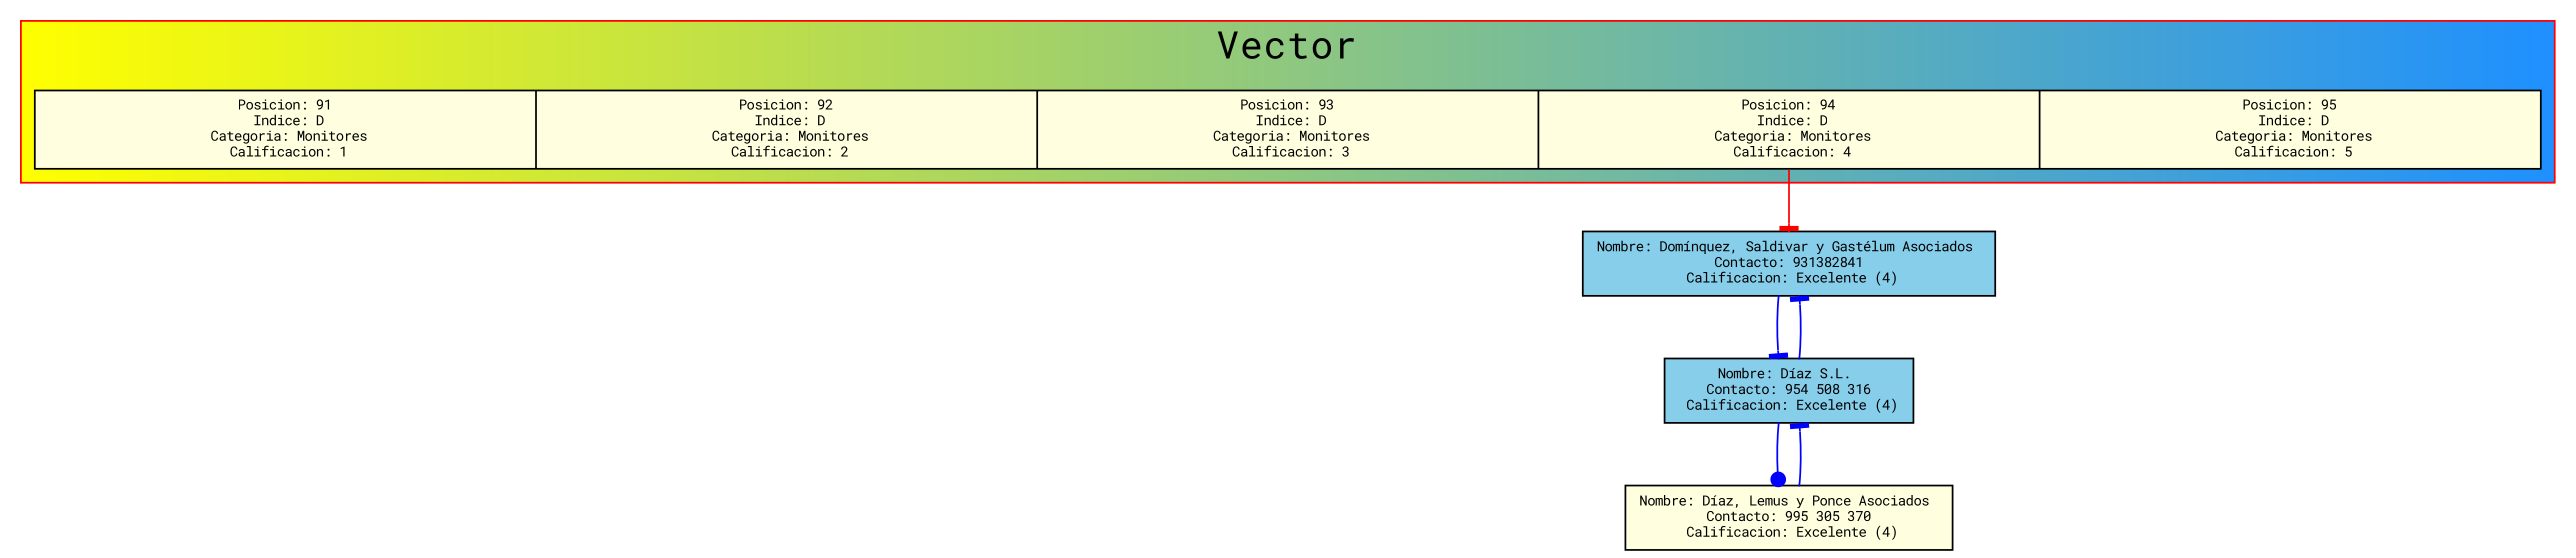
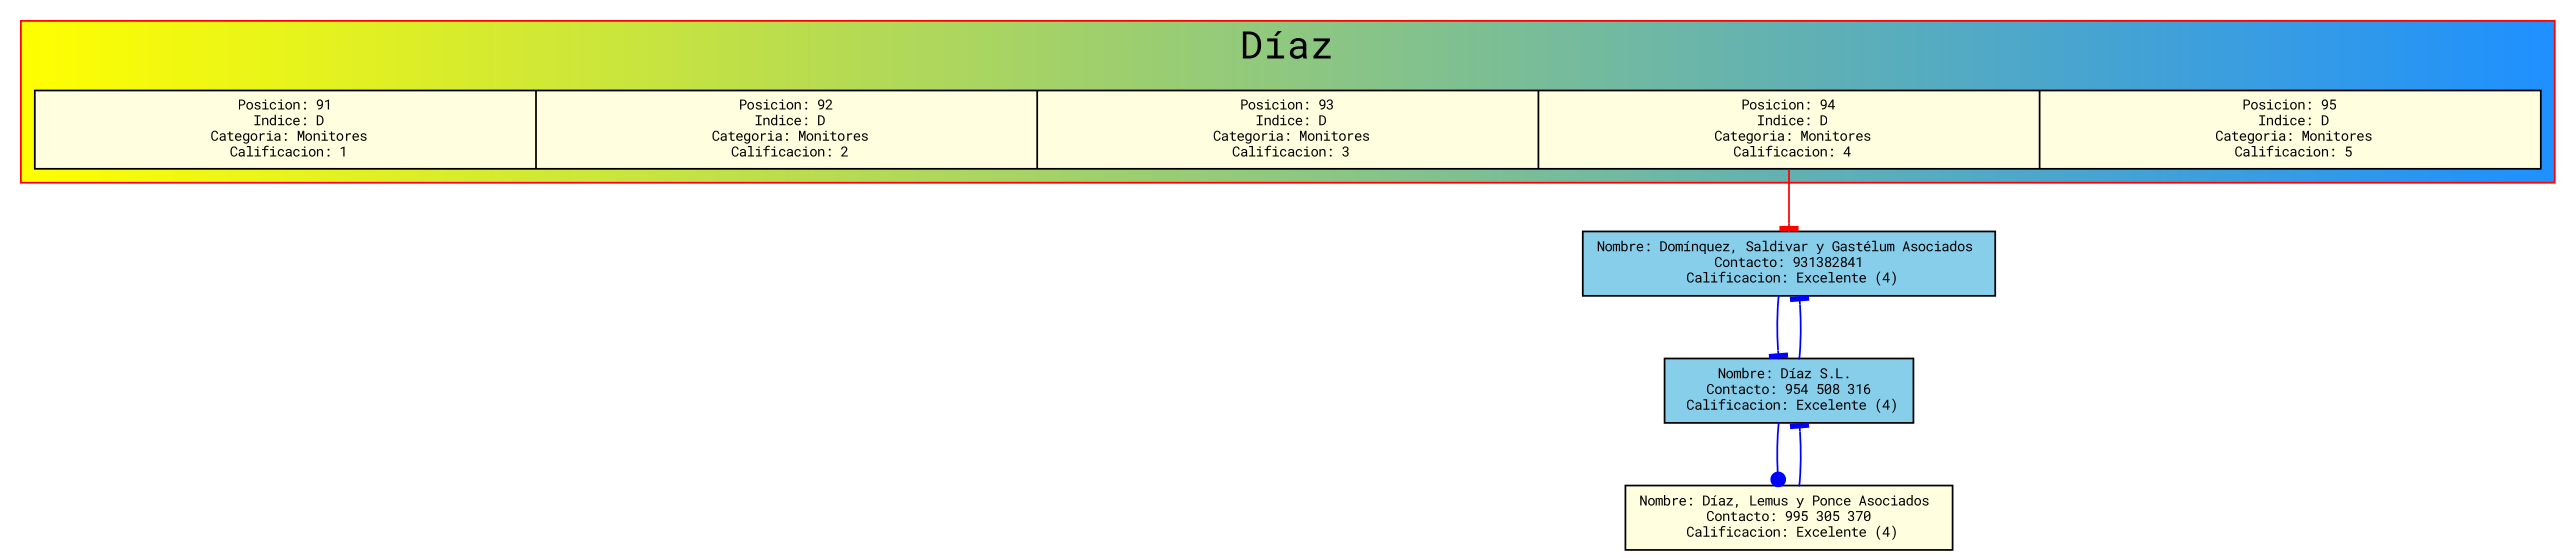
(1288, 49) -> (1288, 49)
